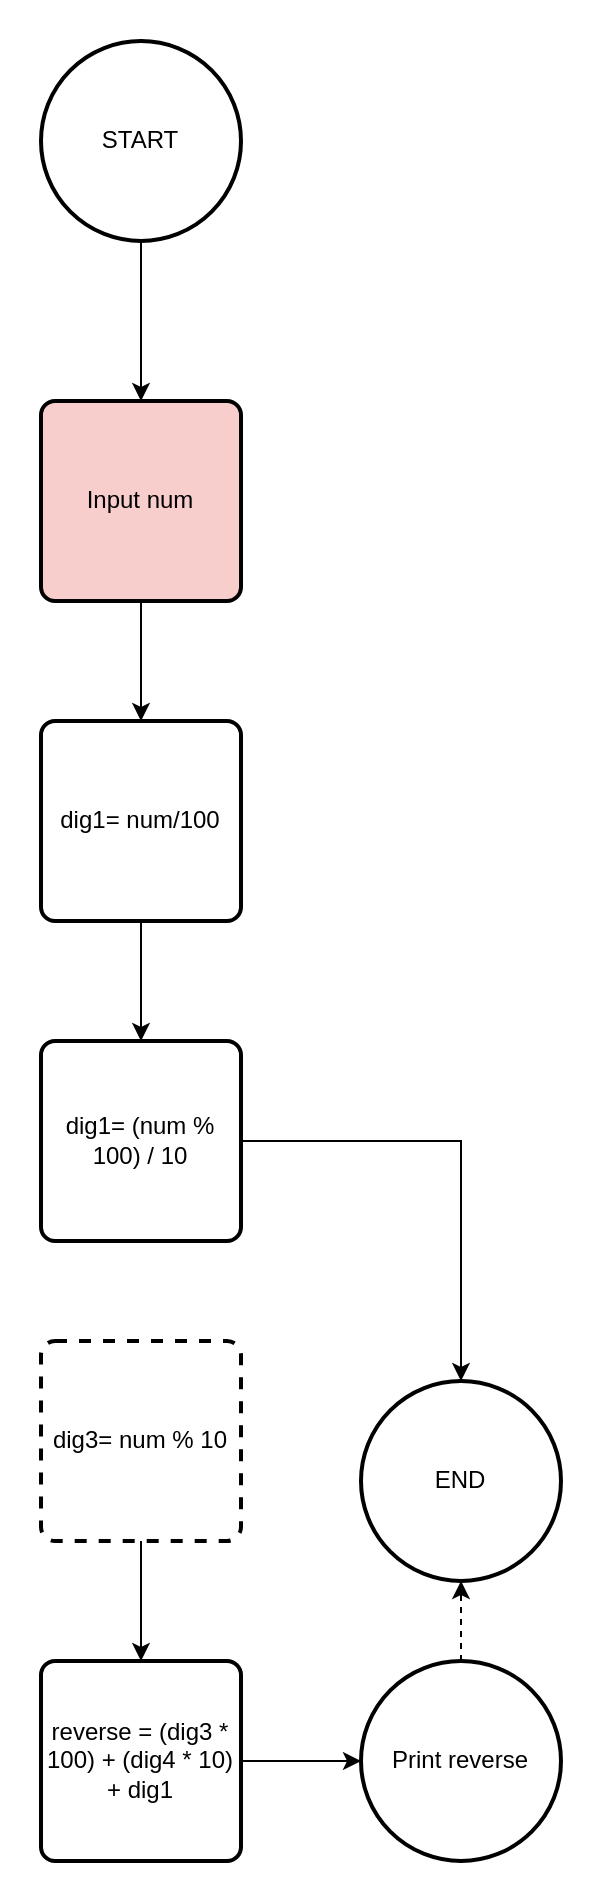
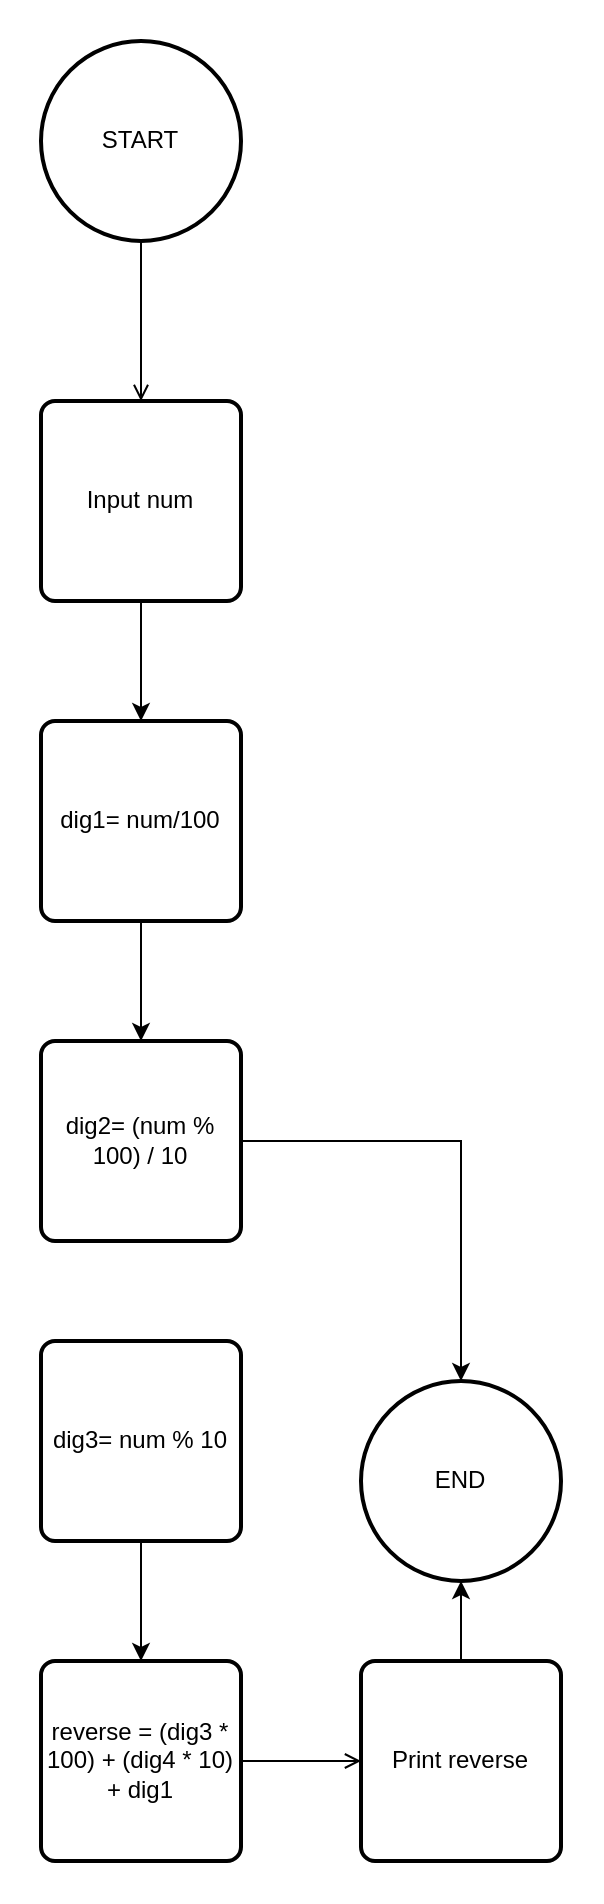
(141, 386) -> (141, 388)
(141, 501) -> (141, 501)
(141, 1141) -> (141, 1141)
(141, 1441) -> (141, 1441)
(461, 1628) -> (461, 1628)
(346, 1761) -> (348, 1761)
(461, 1761) -> (461, 1761)
